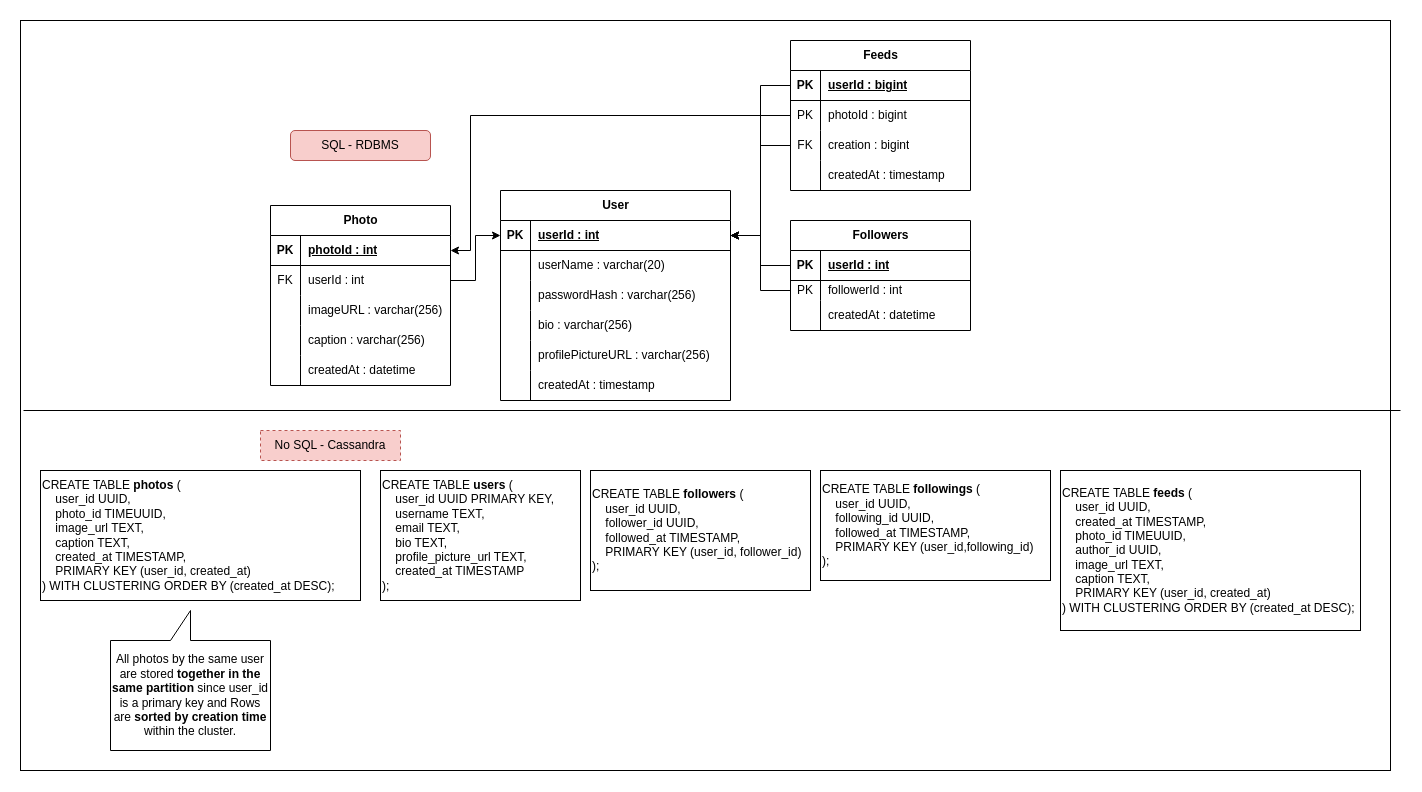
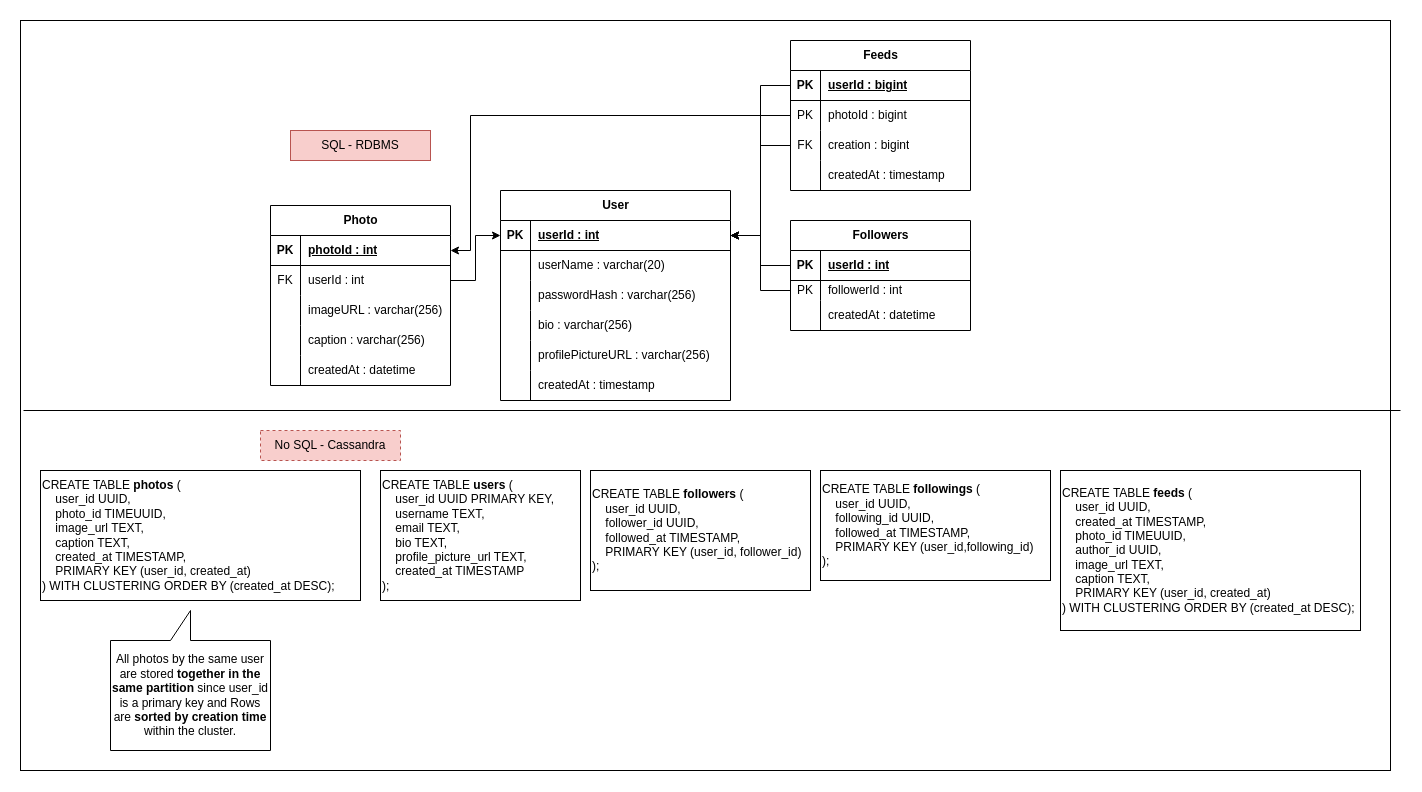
(361, 146) -> (361, 146)
